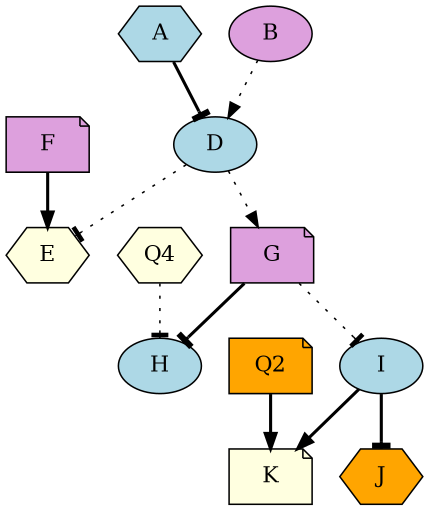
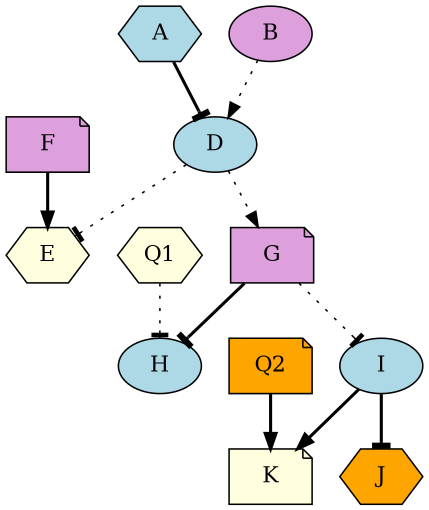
(160, 255) -> (160, 255)
